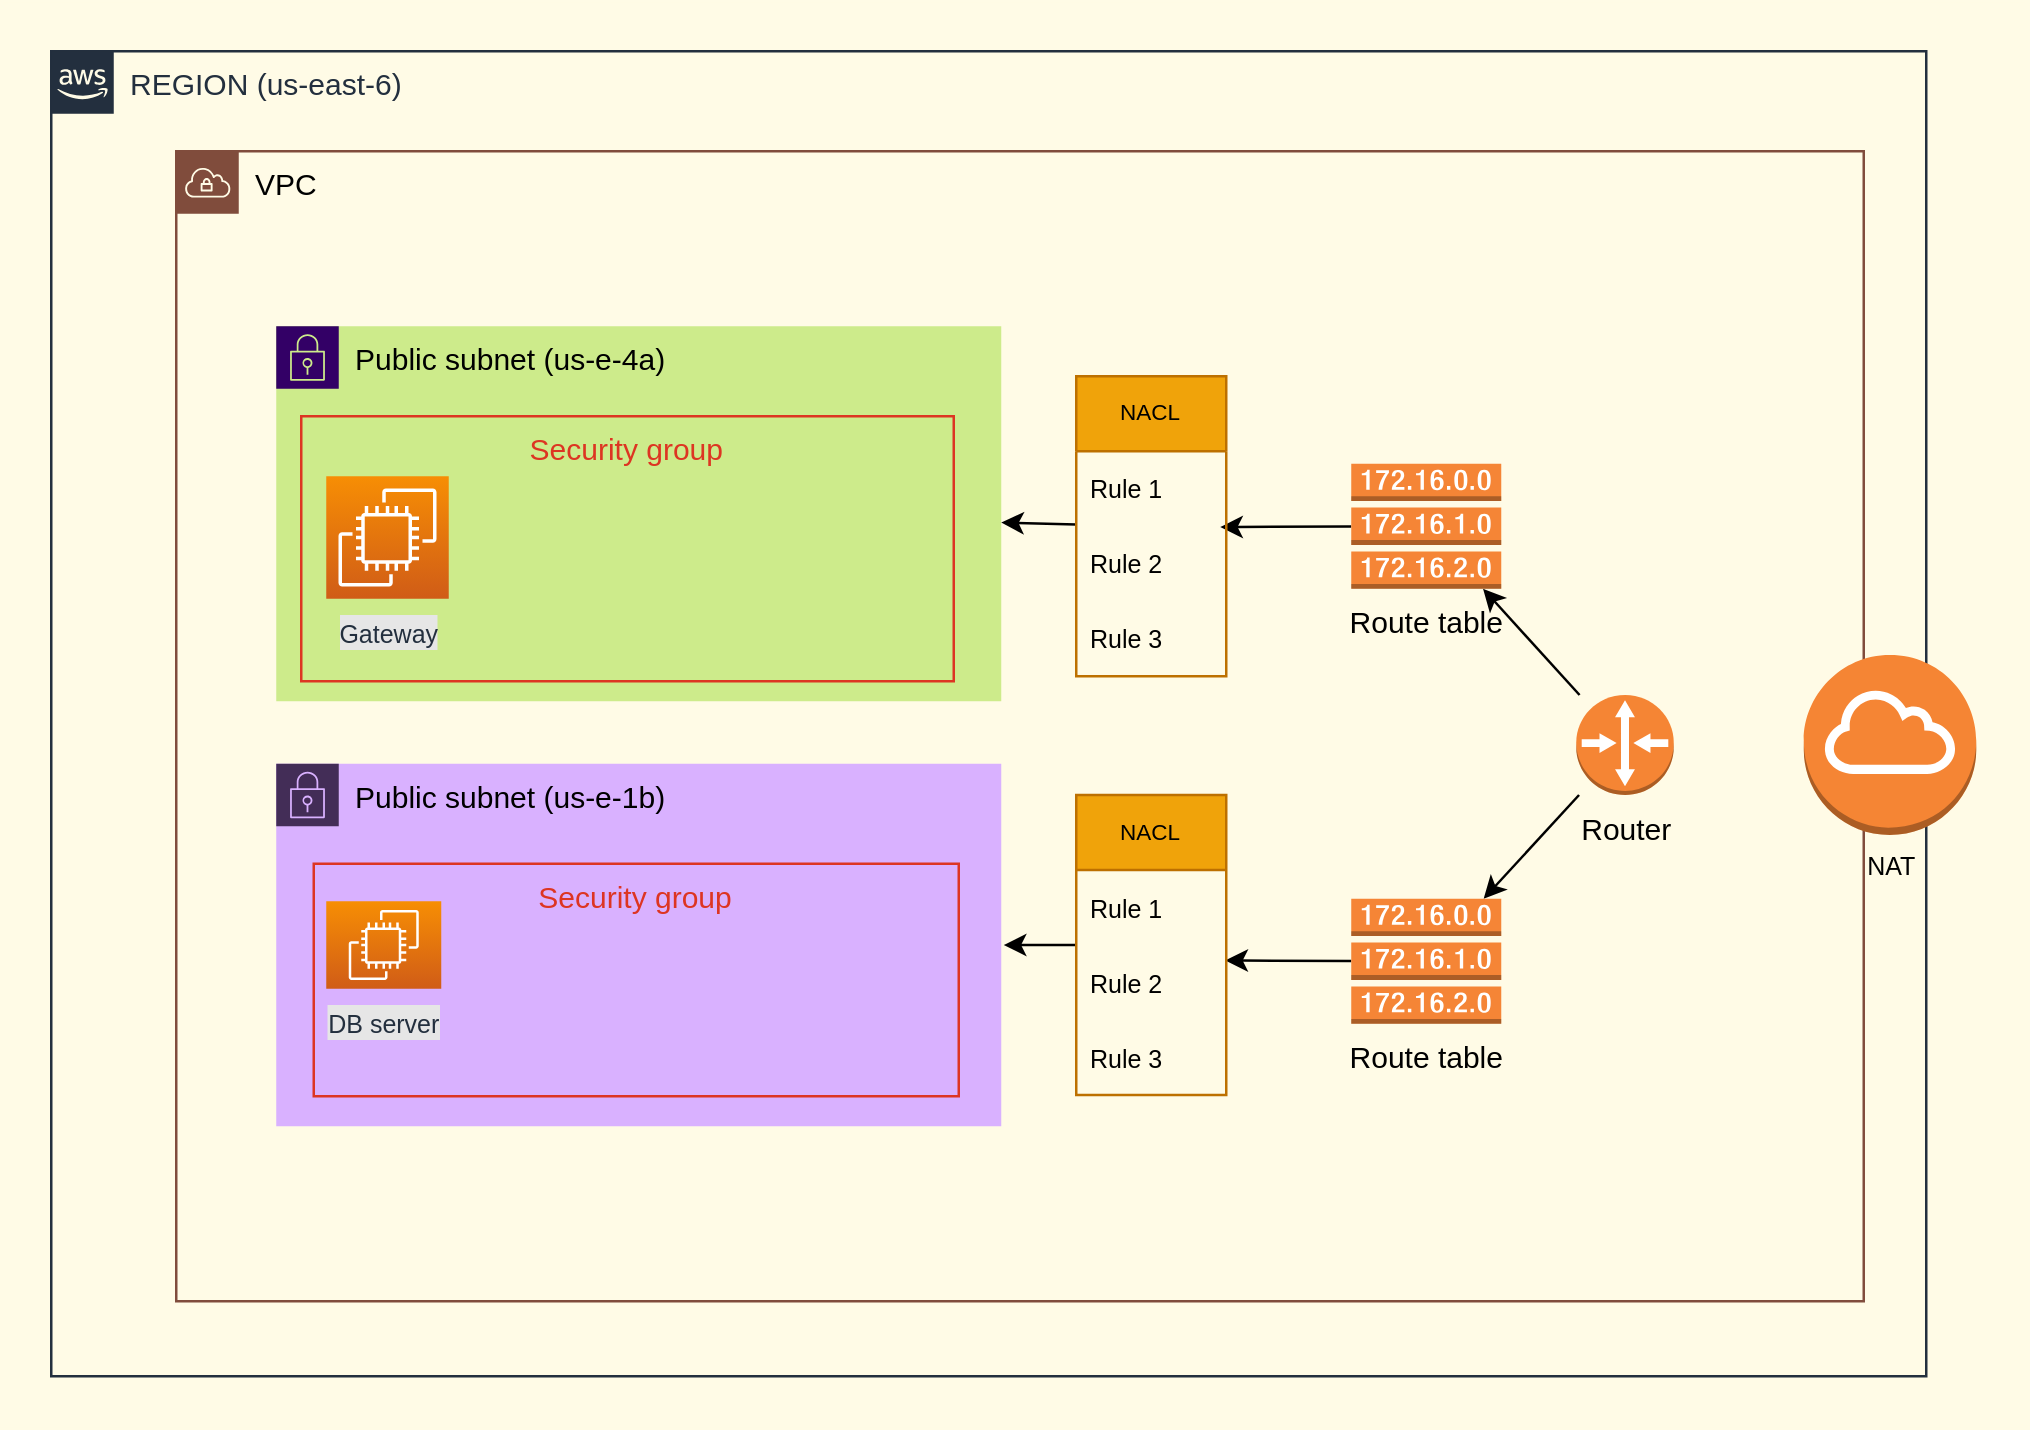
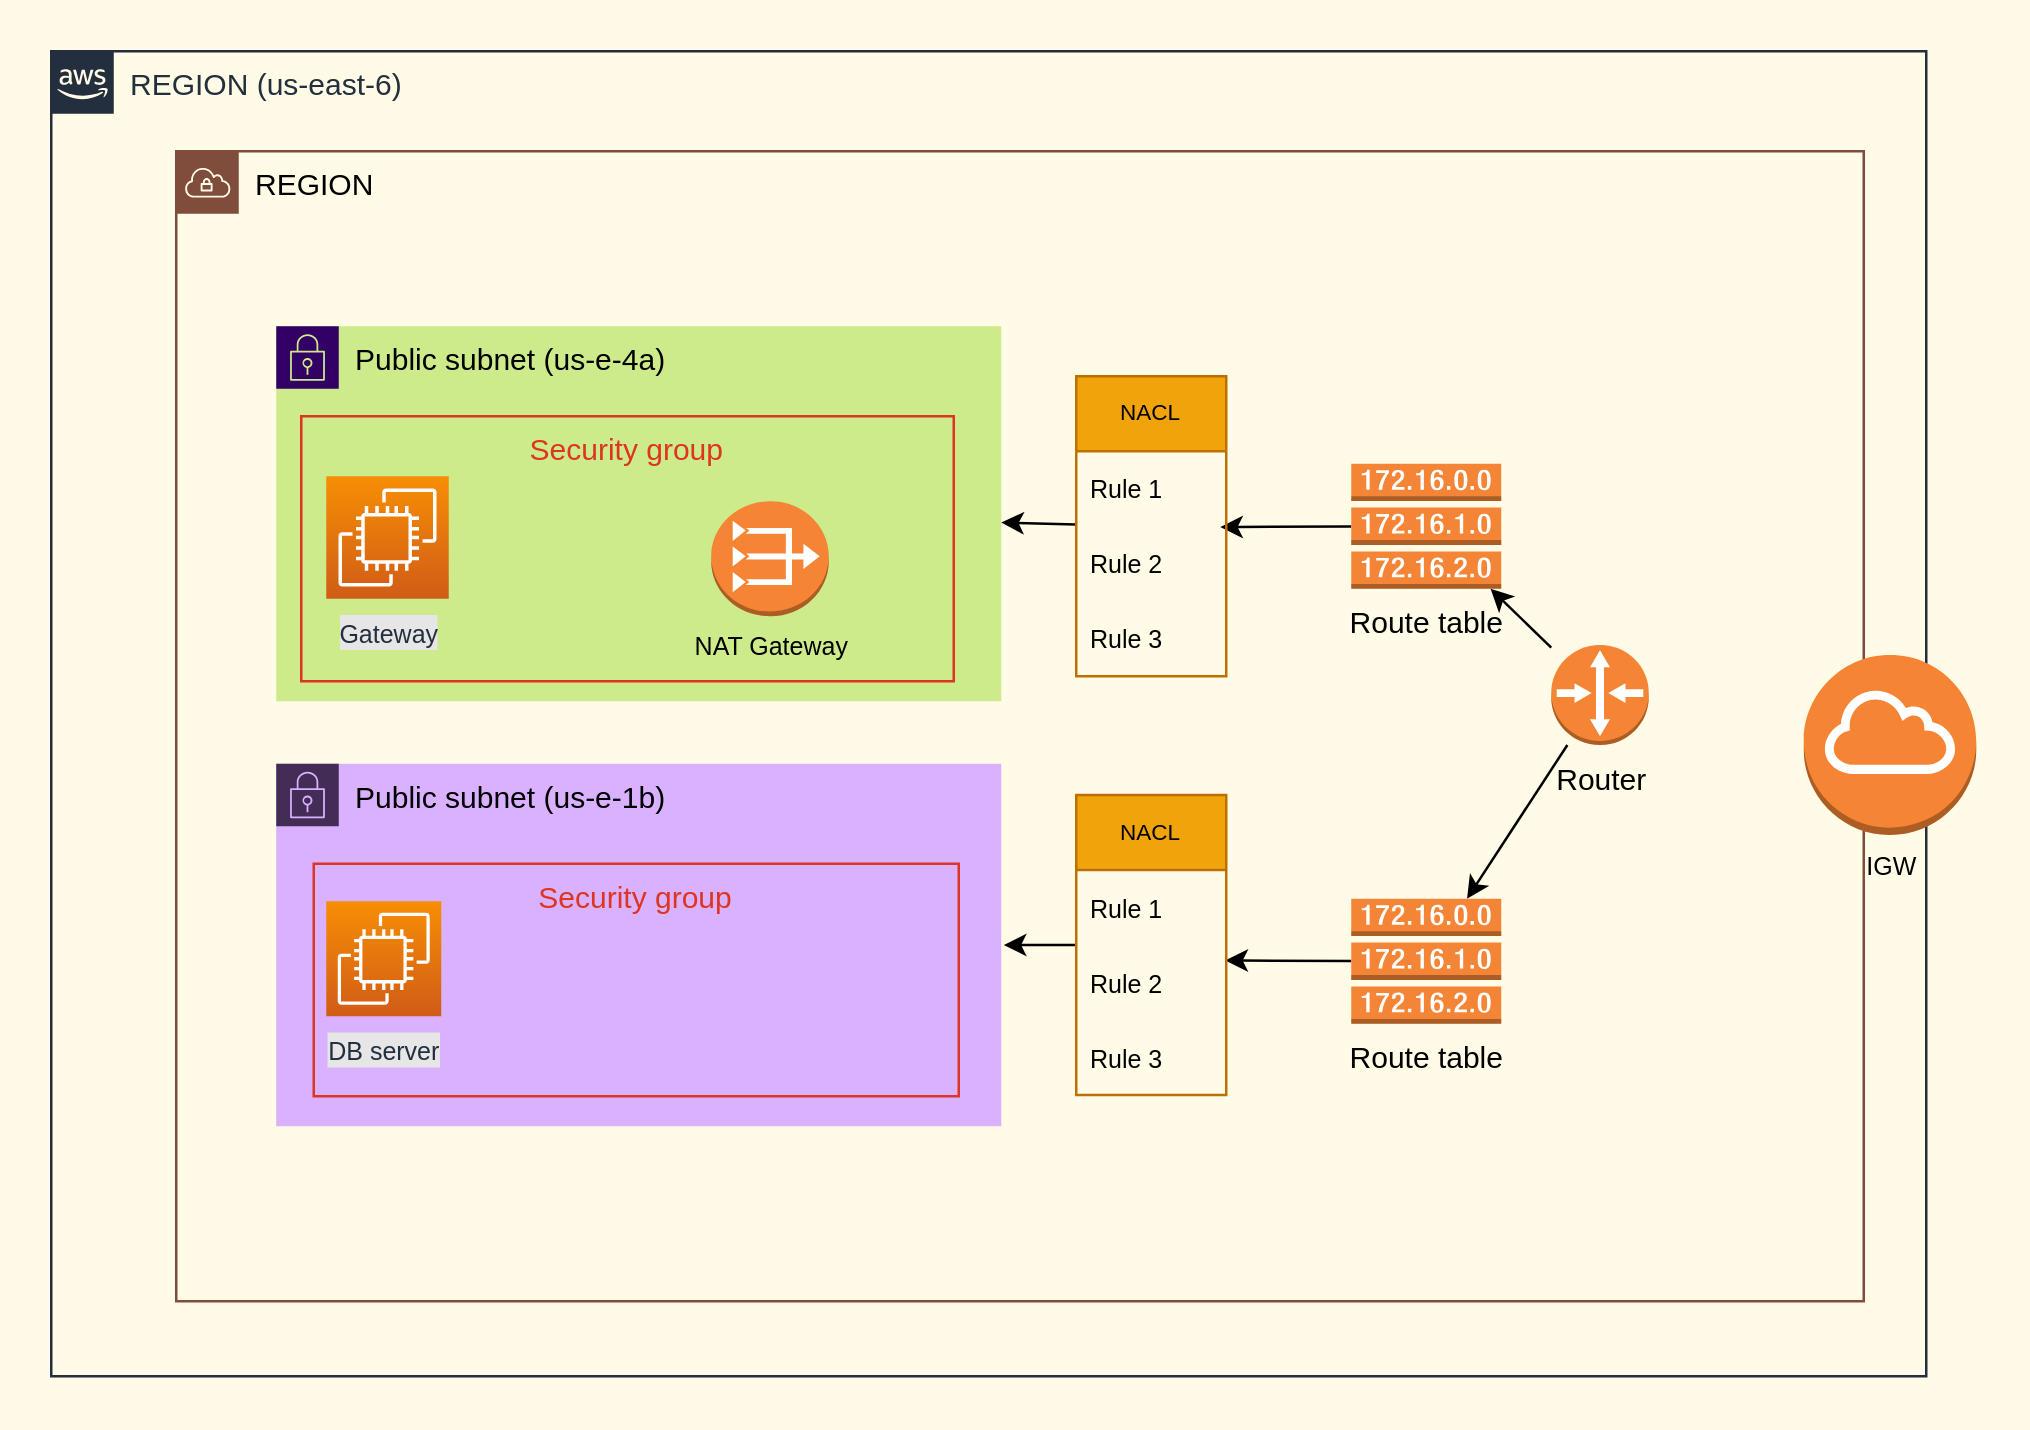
(281, 187) -> (307, 187)
none -> (770, 559)
(1625, 745) -> (1600, 695)
(1893, 869) -> (1893, 869)
(384, 945) -> (384, 959)
